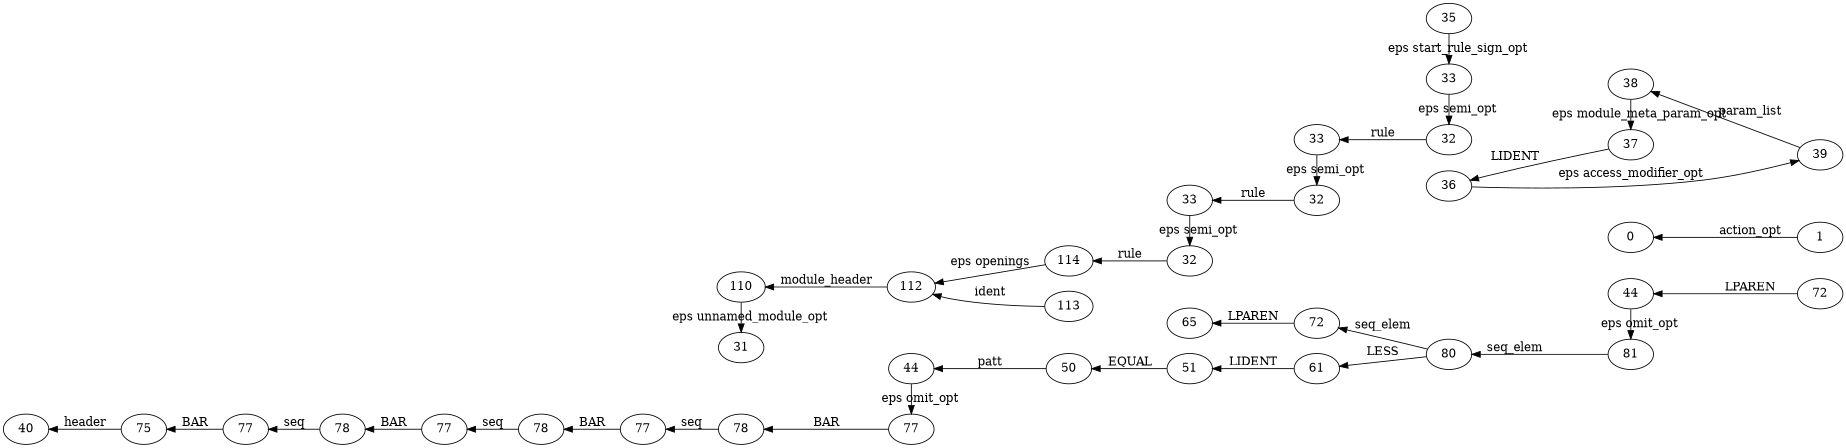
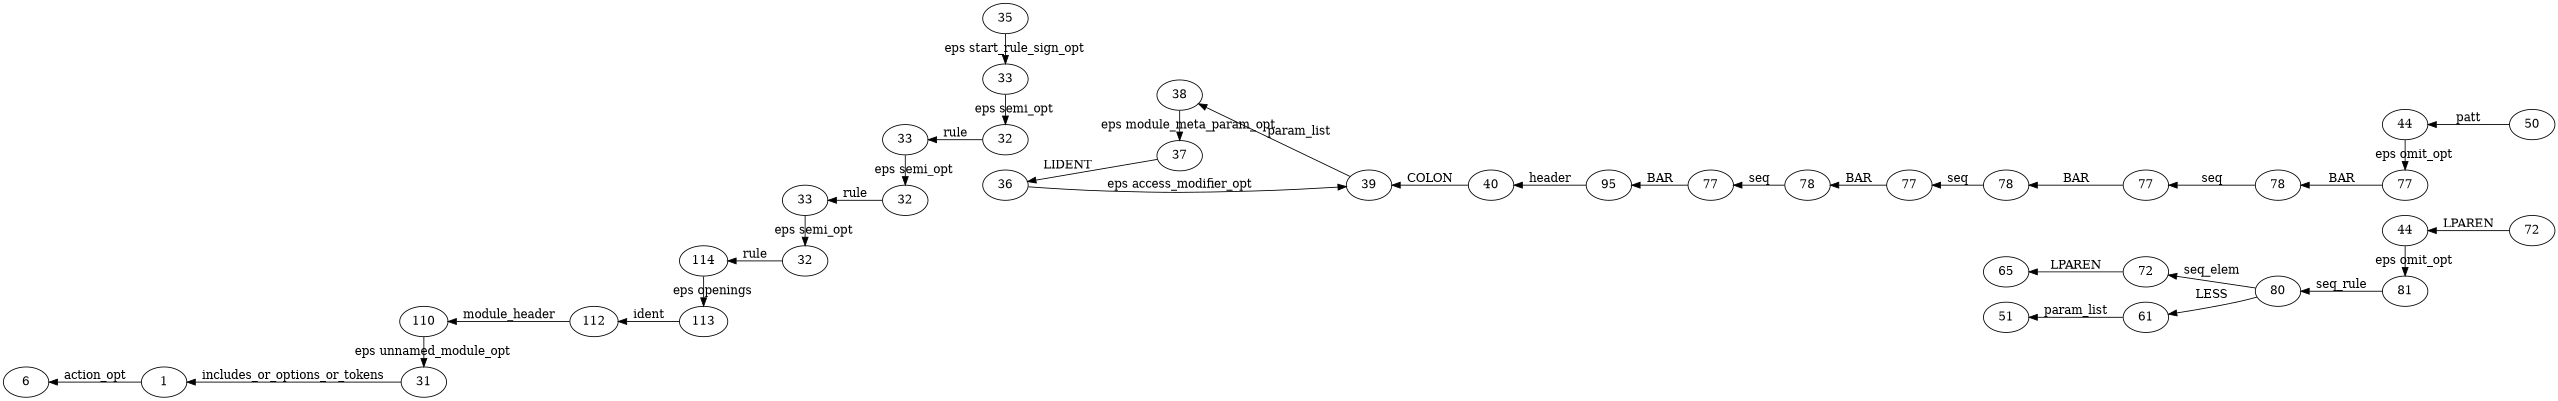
none -> (1434, 185)
(1631, 237) -> (26, 382)
(994, 273) -> (704, 287)
(1515, 348) -> (2342, 285)
(1253, 362) -> (2076, 311)
(1134, 369) -> none
none -> (298, 382)
(144, 429) -> (1609, 185)
